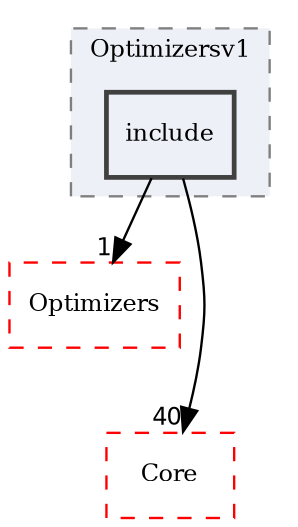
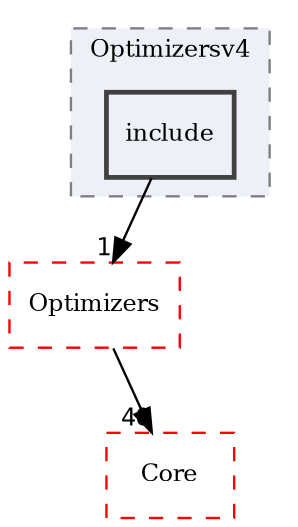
(170, 51) -> (170, 51)
(204, 293) -> (128, 380)
